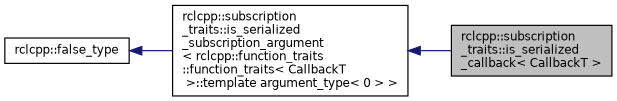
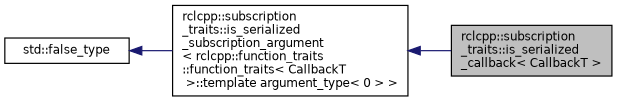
(67, 51) -> (67, 51)
